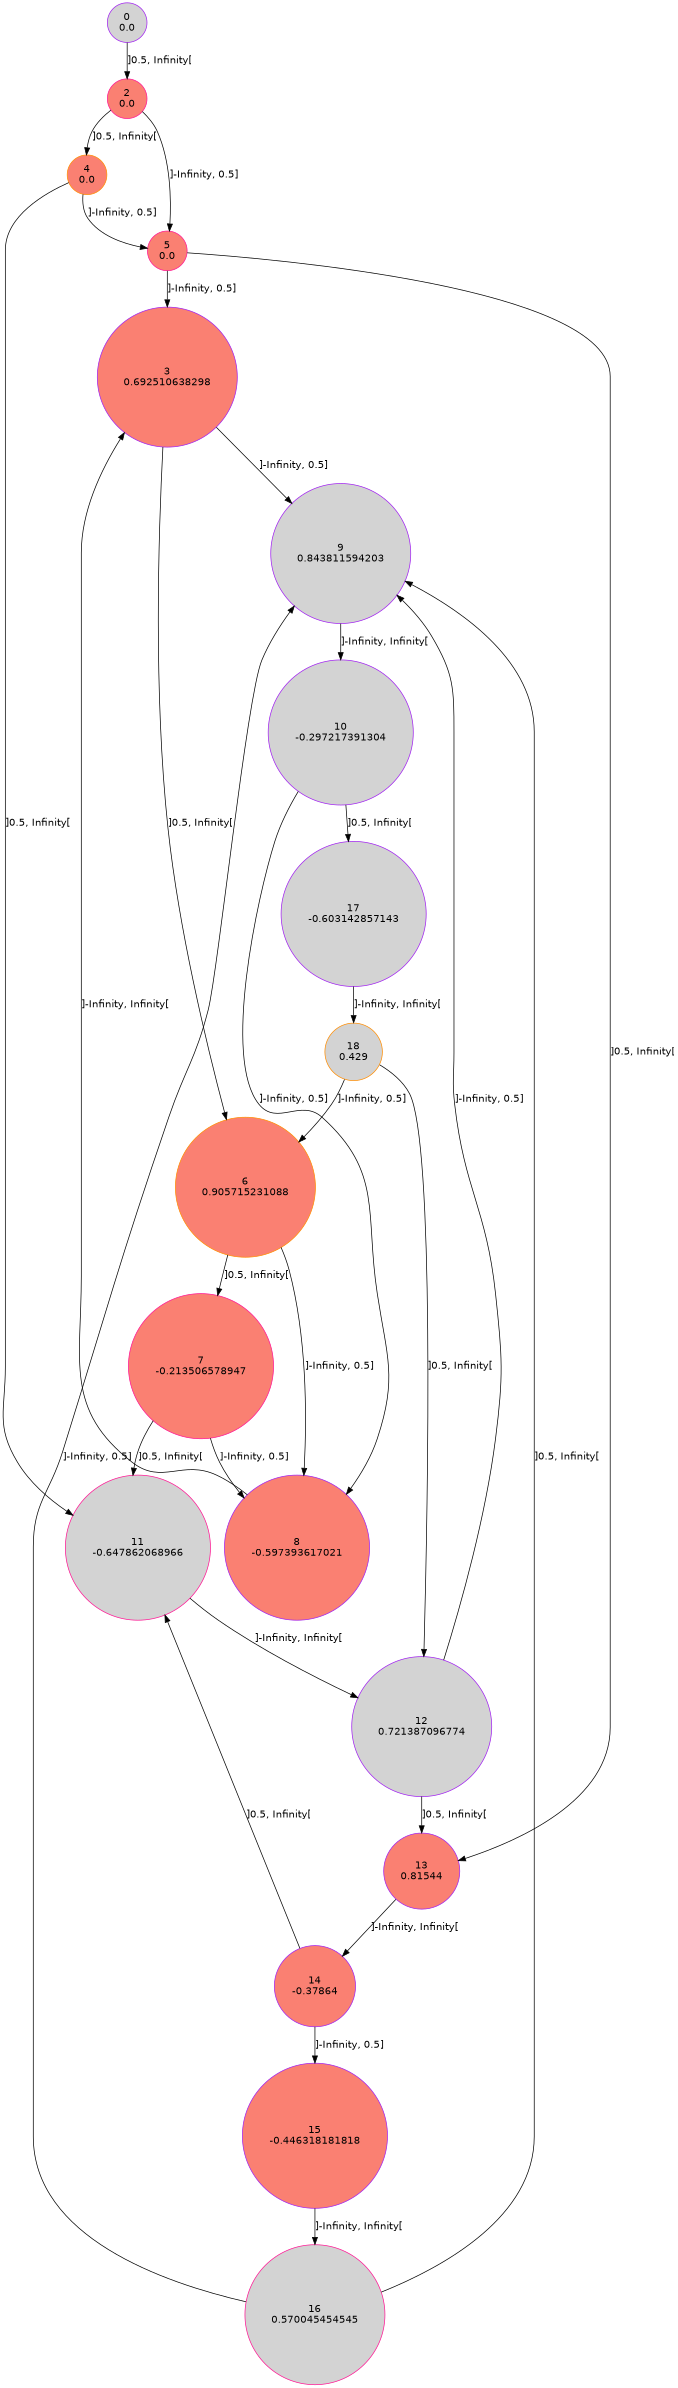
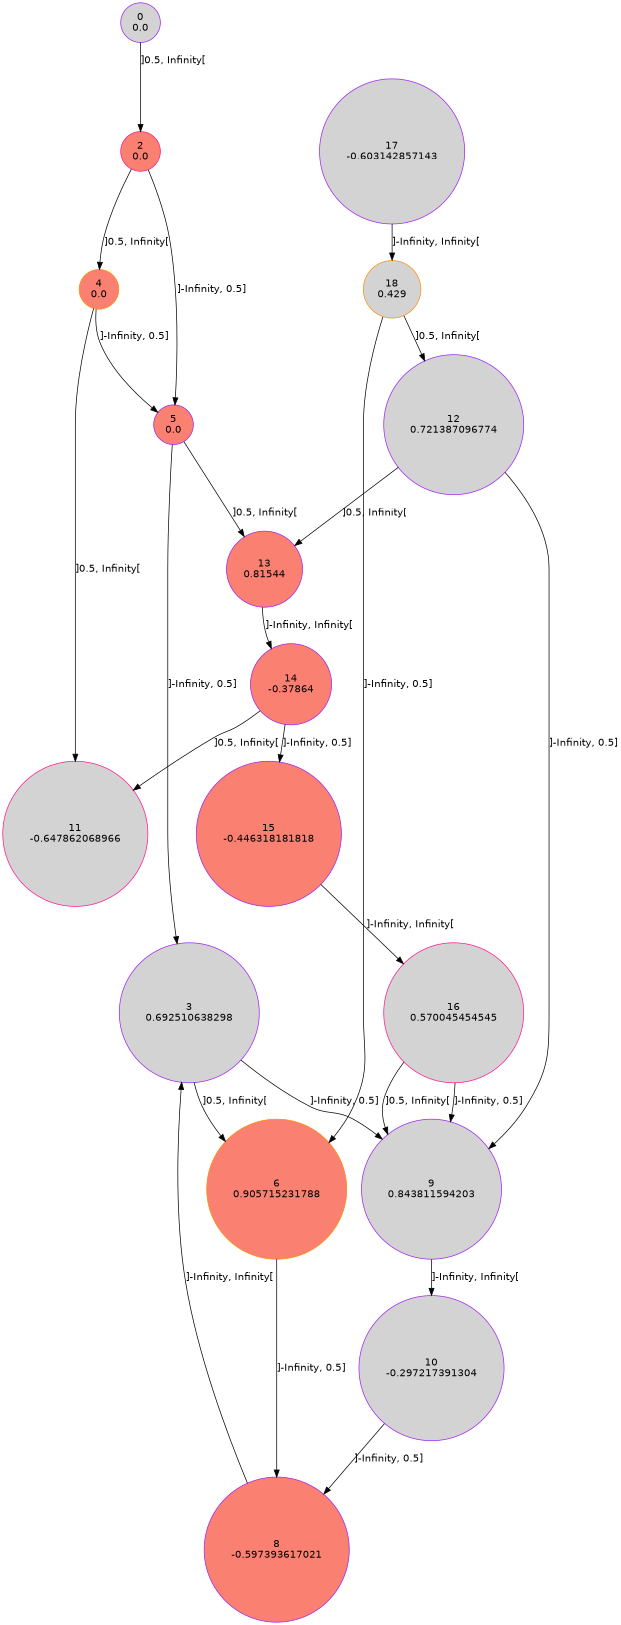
(167, 251) -> (174, 425)
(167, 377) -> (189, 1013)
(347, 820) -> none
(245, 1187) -> (277, 1189)
(201, 1366) -> none
(268, 1651) -> none
